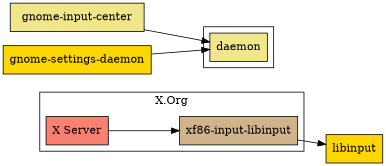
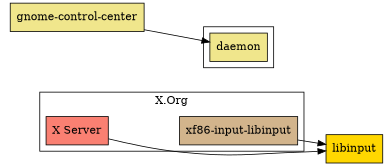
(77, 17) -> (77, 17)
(77, 60) -> none
(140, 131) -> (212, 155)
